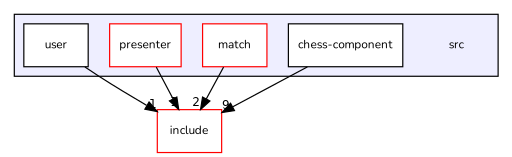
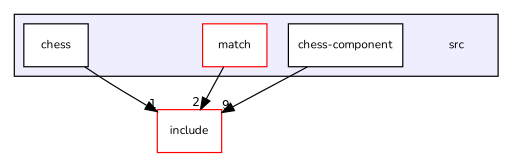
(56, 45) -> (56, 45)
(145, 45) -> none
